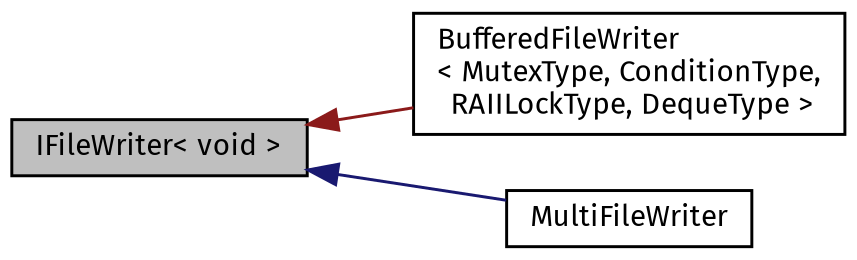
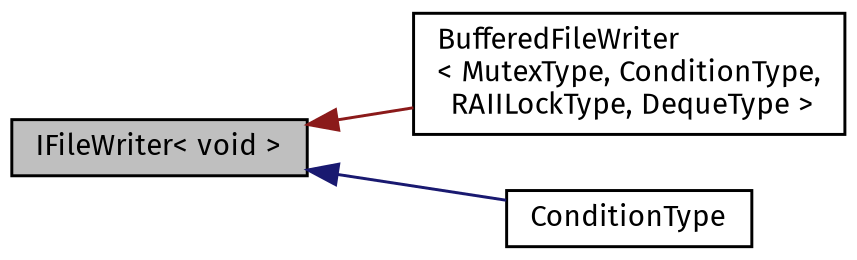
(629, 219) -> (629, 219)
